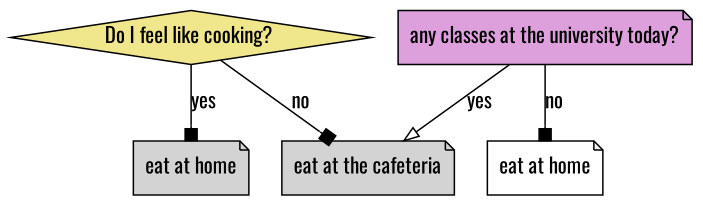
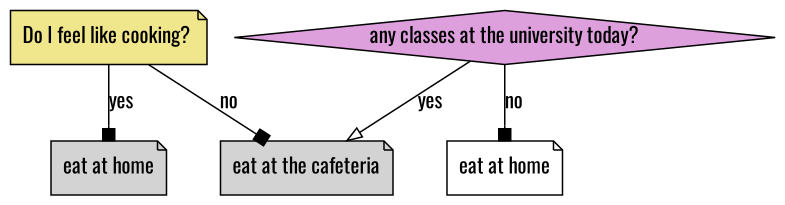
(191, 38) -> (109, 38)
(545, 38) -> (505, 38)
